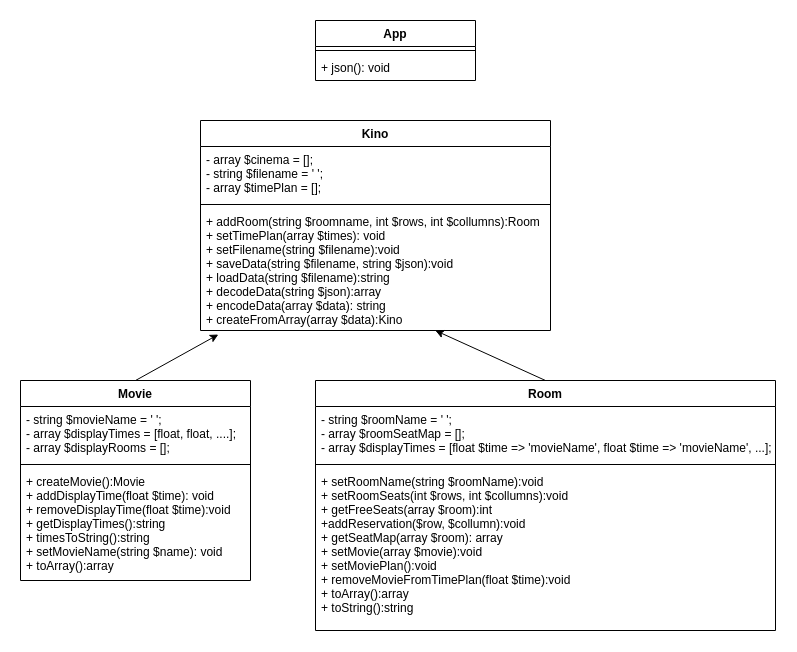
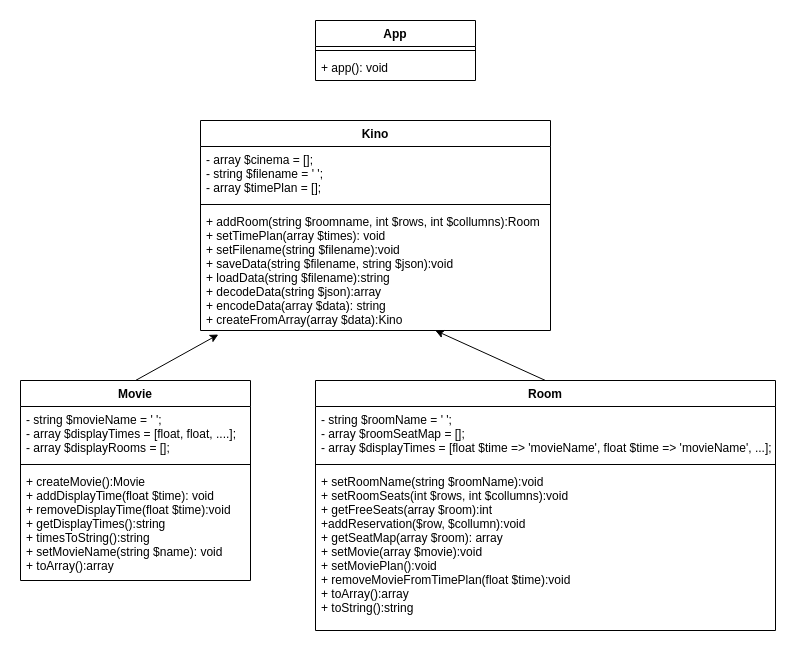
(362, 68) -> (358, 68)
